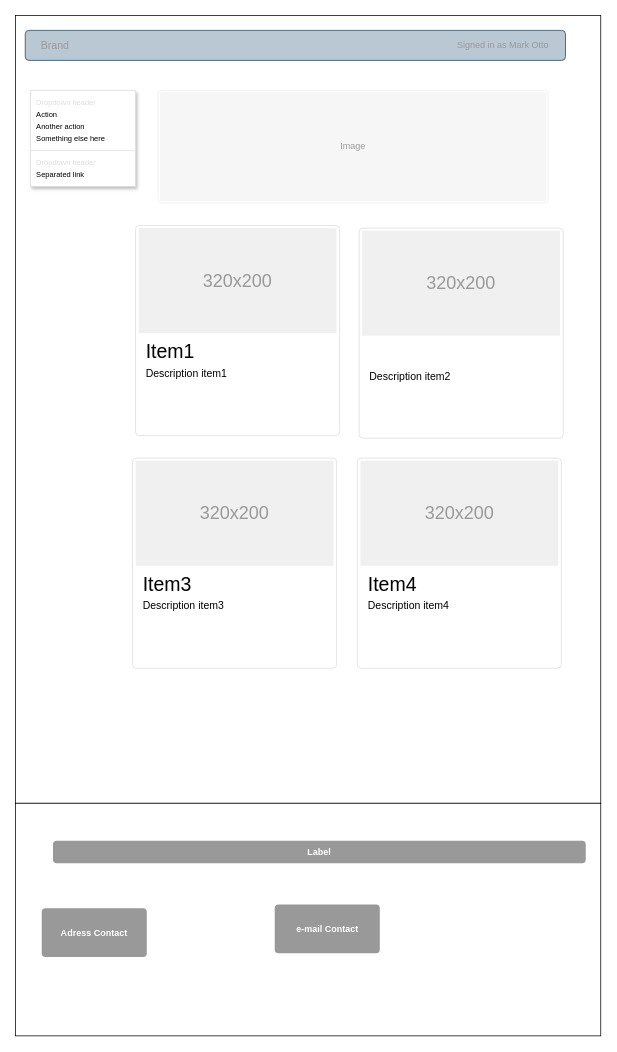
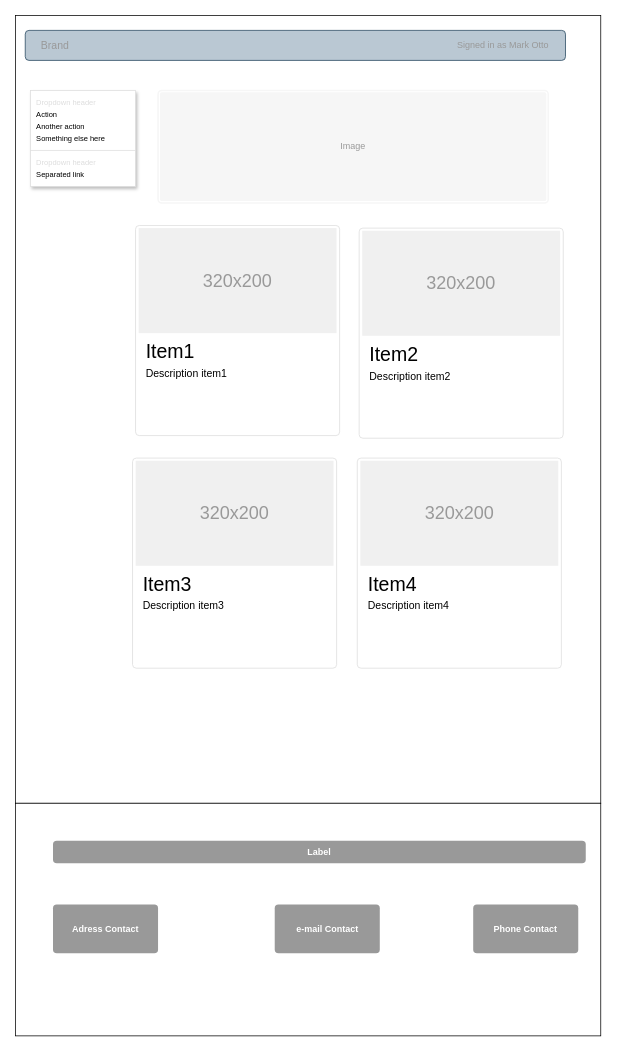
none -> (461, 354)
none -> (525, 929)
(94, 932) -> (105, 929)
